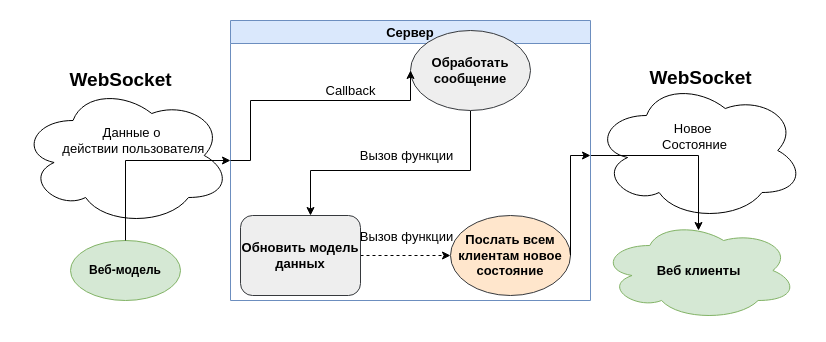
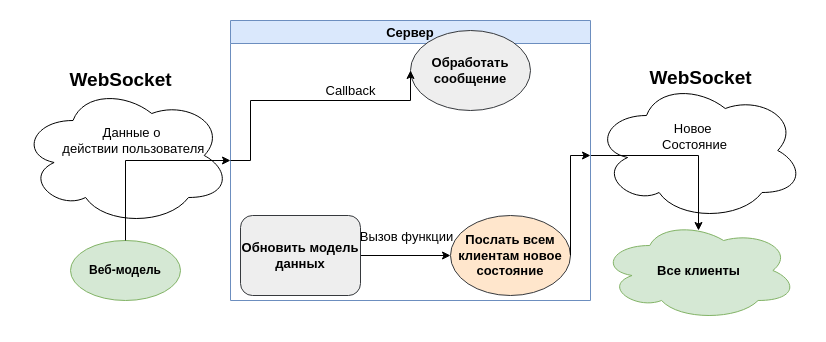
(402, 171) -> none
(403, 256) -> (403, 256)
(699, 271) -> (699, 271)
